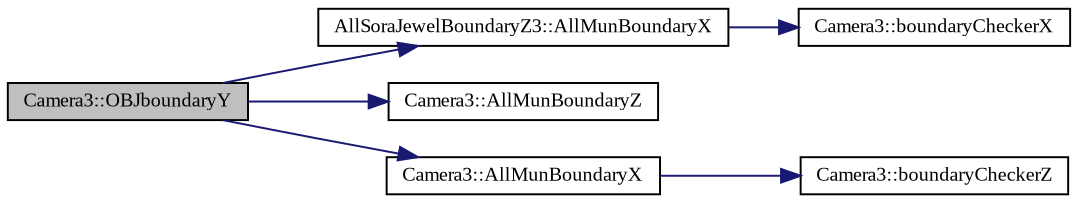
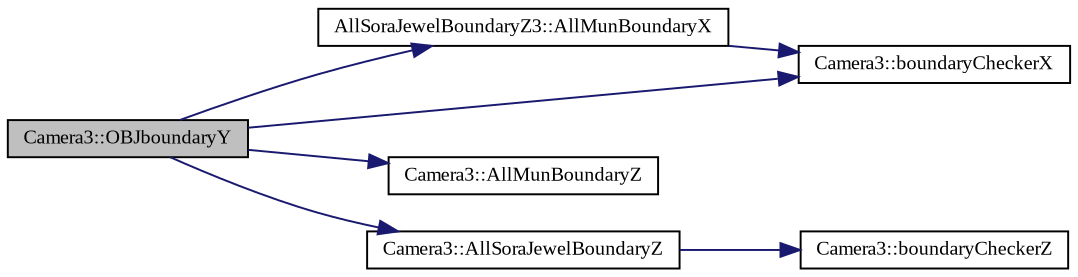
none -> (513, 103)
(523, 176) -> (523, 250)
